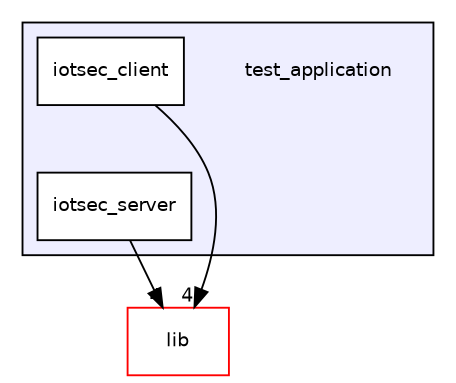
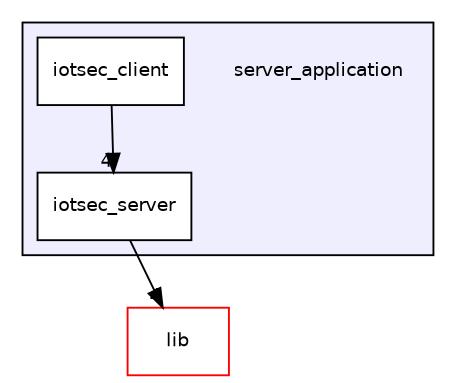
(319, 71) -> (319, 71)
(213, 188) -> (112, 130)
